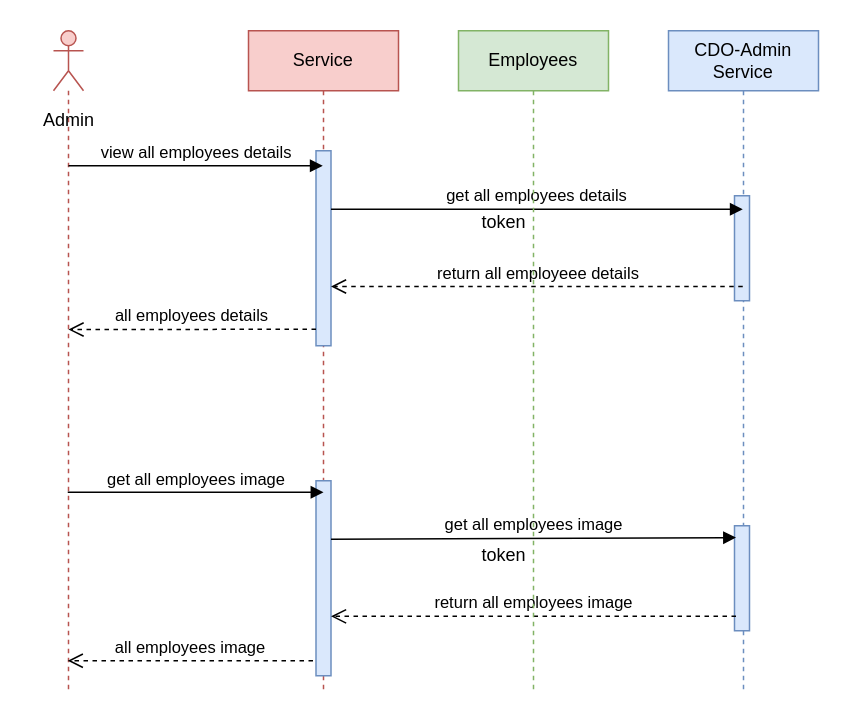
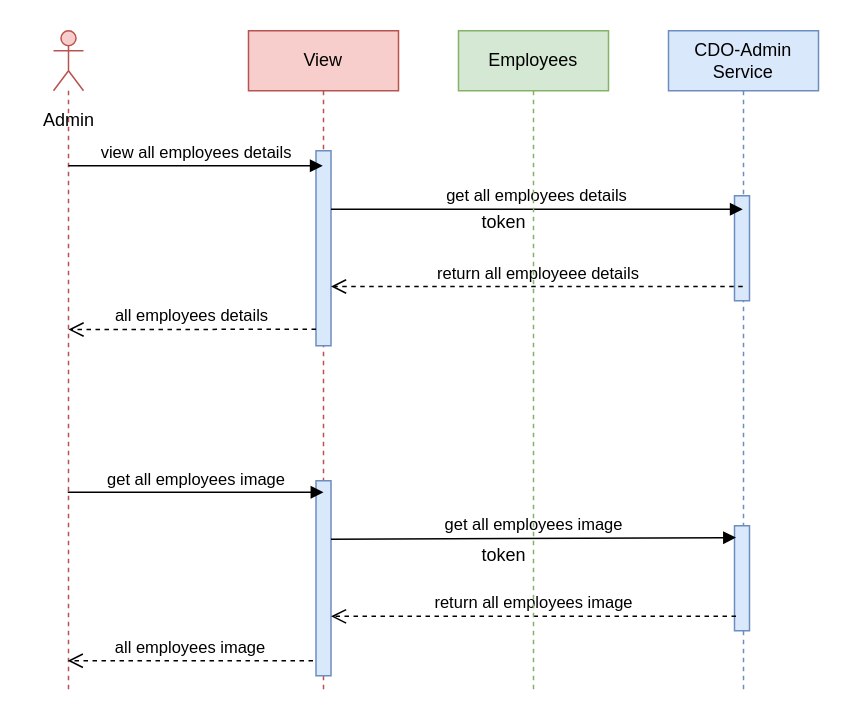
(323, 61) -> (323, 61)
